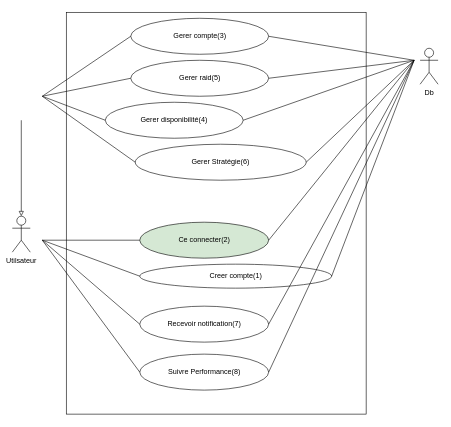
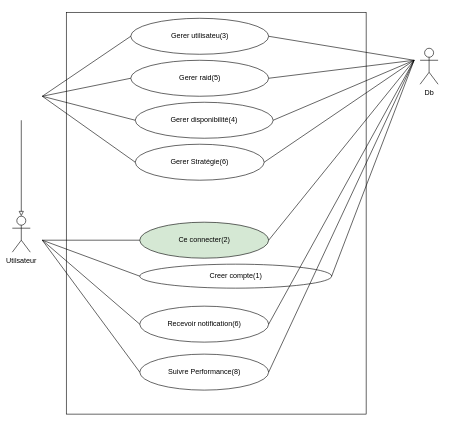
(200, 36) -> (200, 36)
(174, 120) -> (204, 120)
(221, 162) -> (200, 162)
(205, 324) -> (205, 324)
